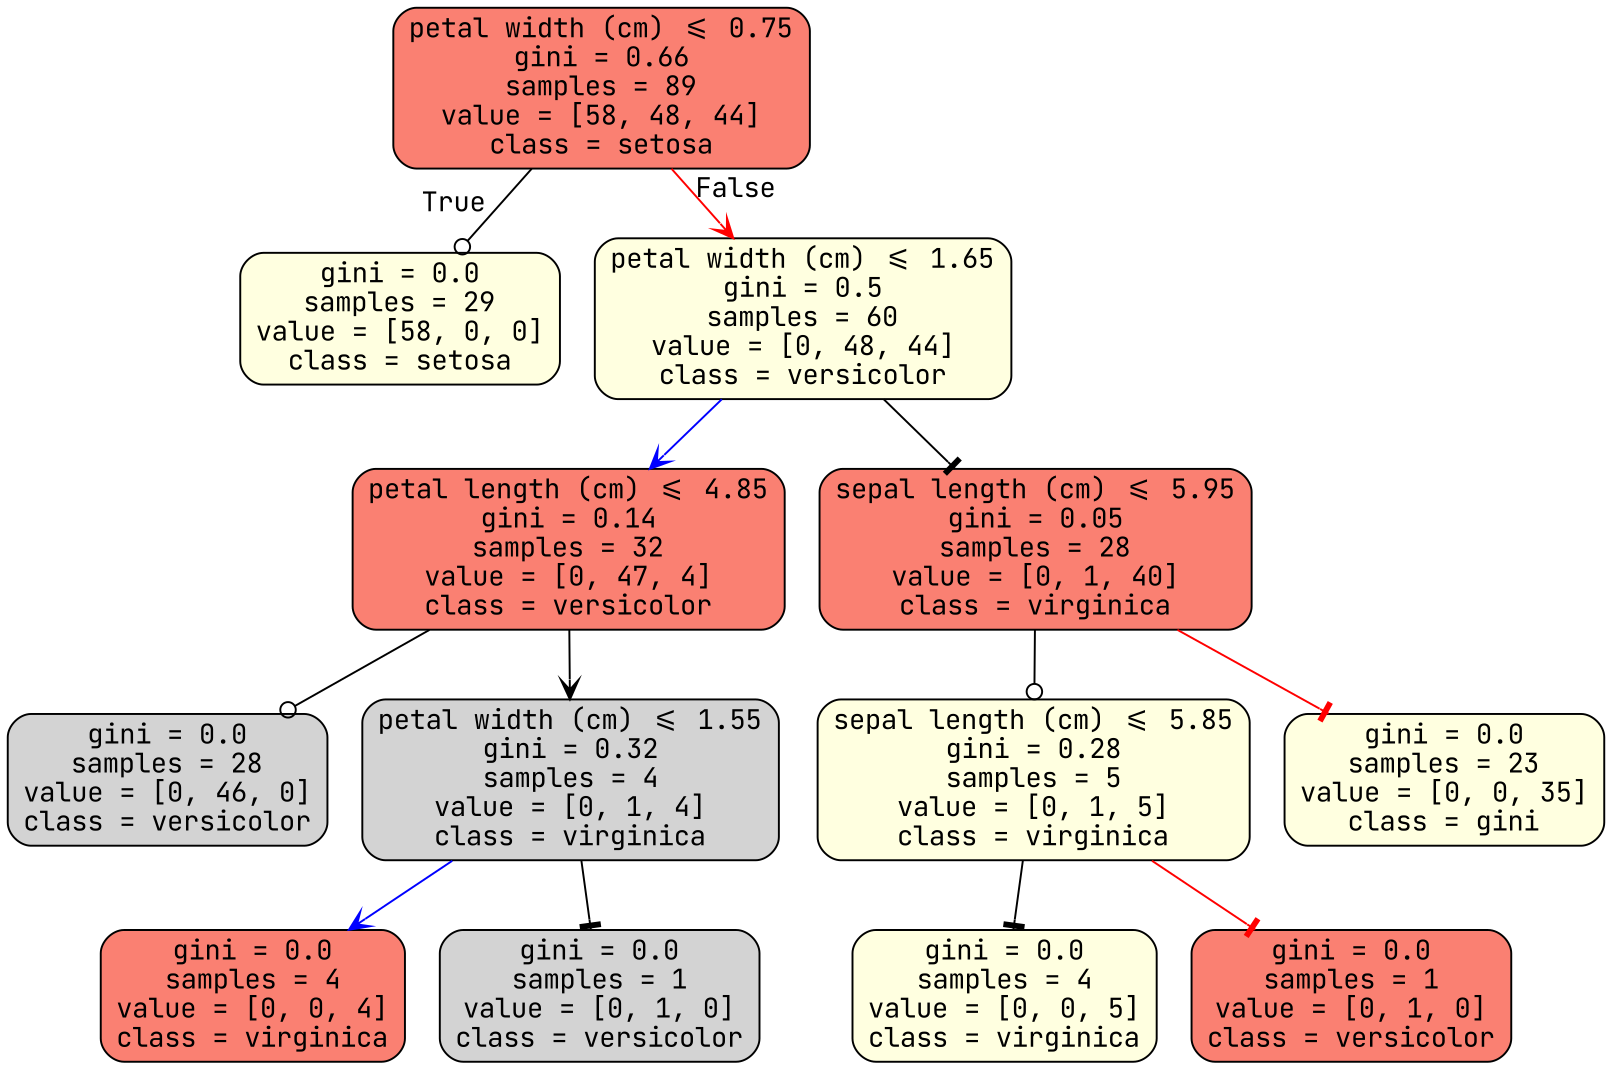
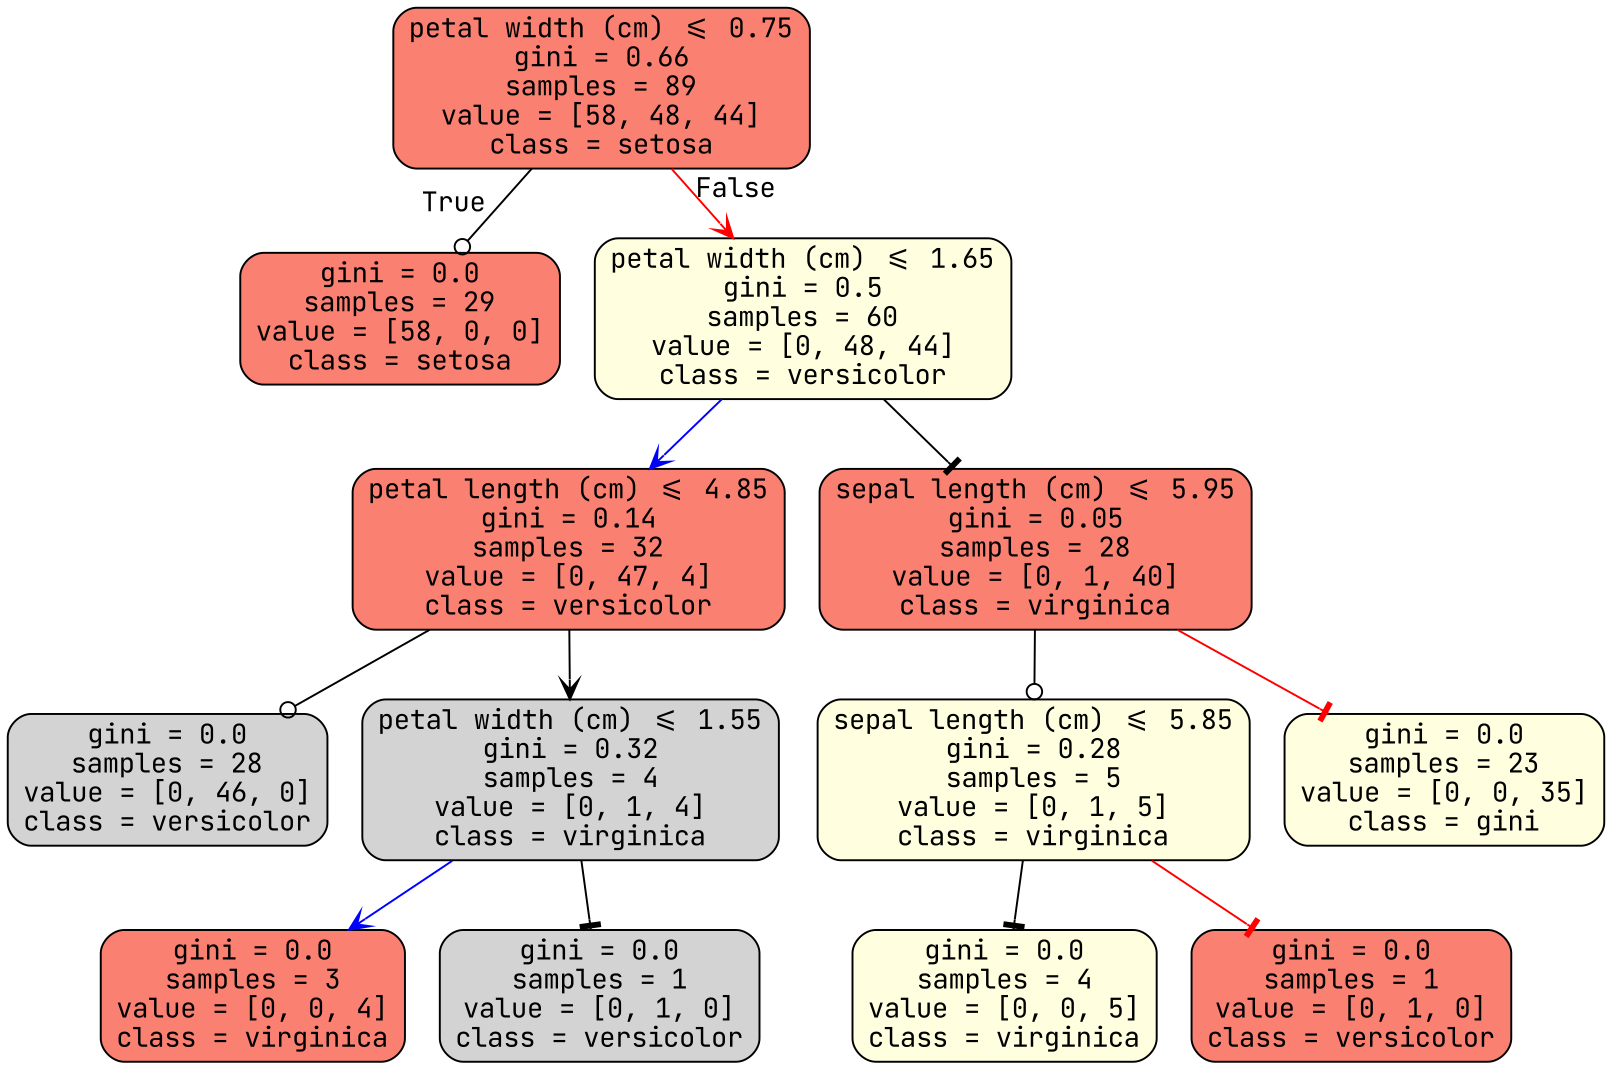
(400, 319) -> (400, 319)
(253, 996) -> (253, 996)
